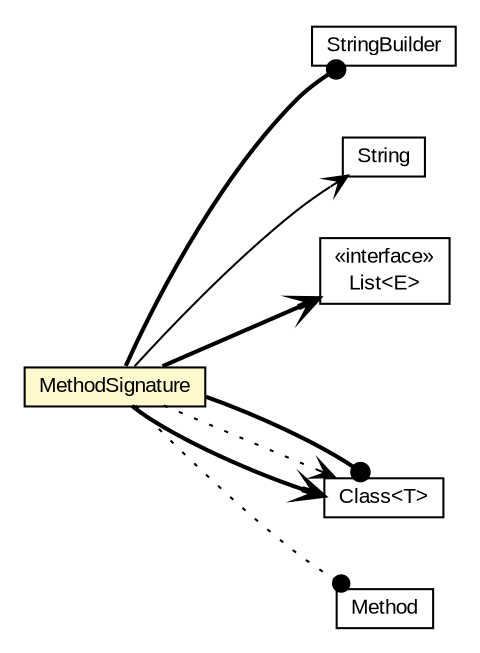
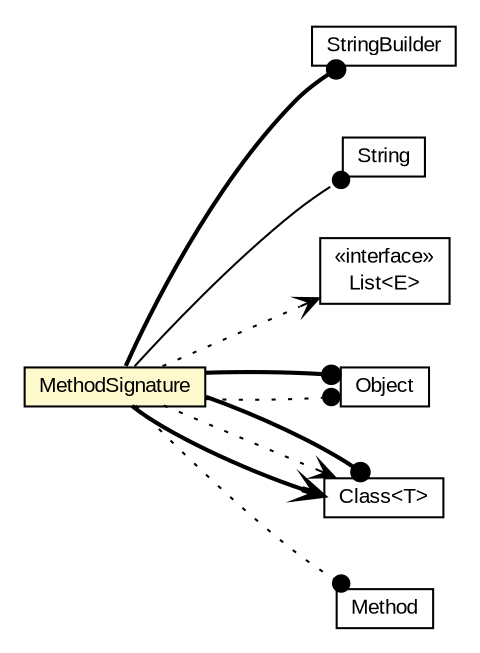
(228, 271) -> (228, 271)
(231, 336) -> (231, 336)
none -> (384, 386)
